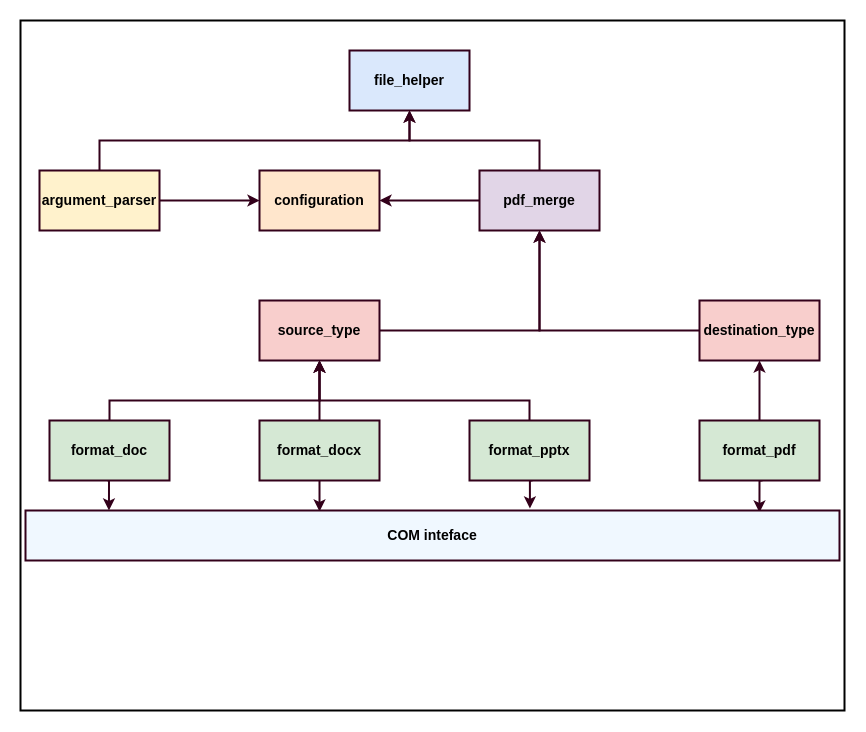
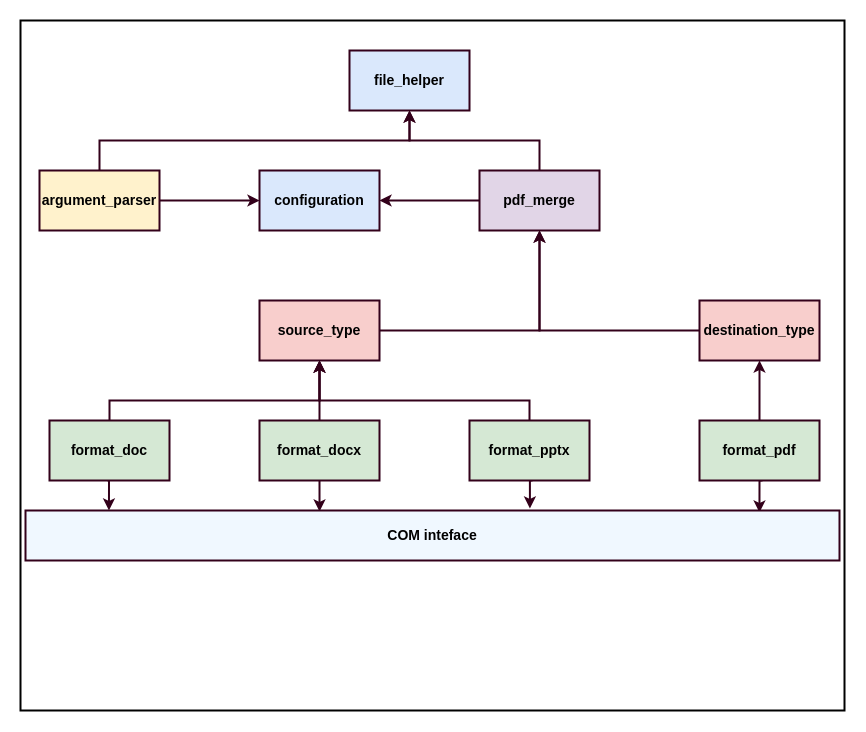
(320, 201) -> (320, 201)
